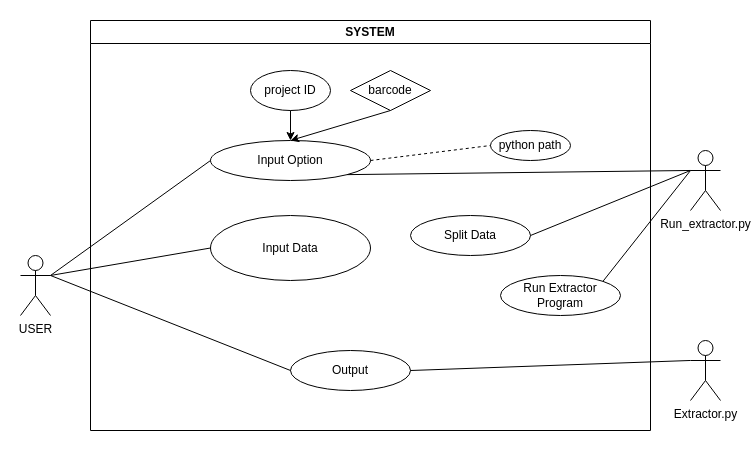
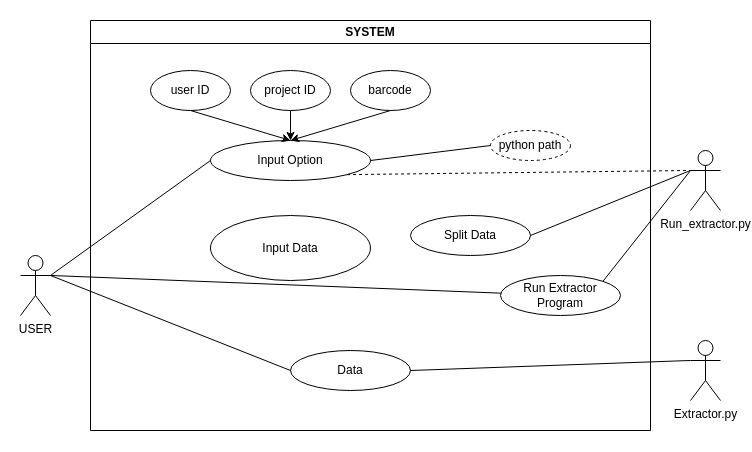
none -> (191, 91)
(391, 91) -> (391, 91)
none -> (237, 125)
(531, 146) -> (531, 146)
(431, 153) -> (431, 153)
(516, 173) -> (516, 173)
(132, 261) -> (278, 284)
(351, 371) -> (351, 371)
